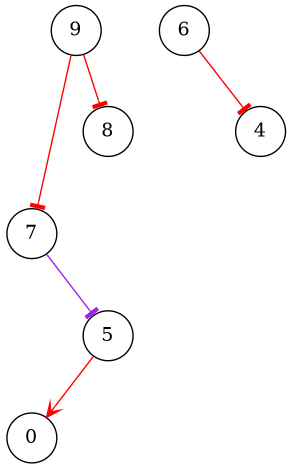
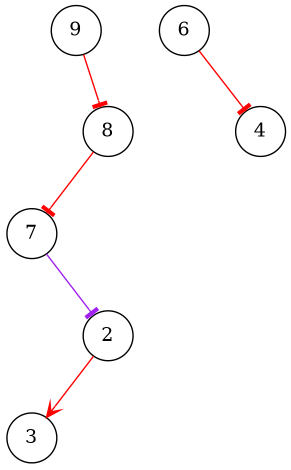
(55, 129) -> (72, 180)
(108, 336) -> (108, 336)
(32, 438) -> (32, 438)
